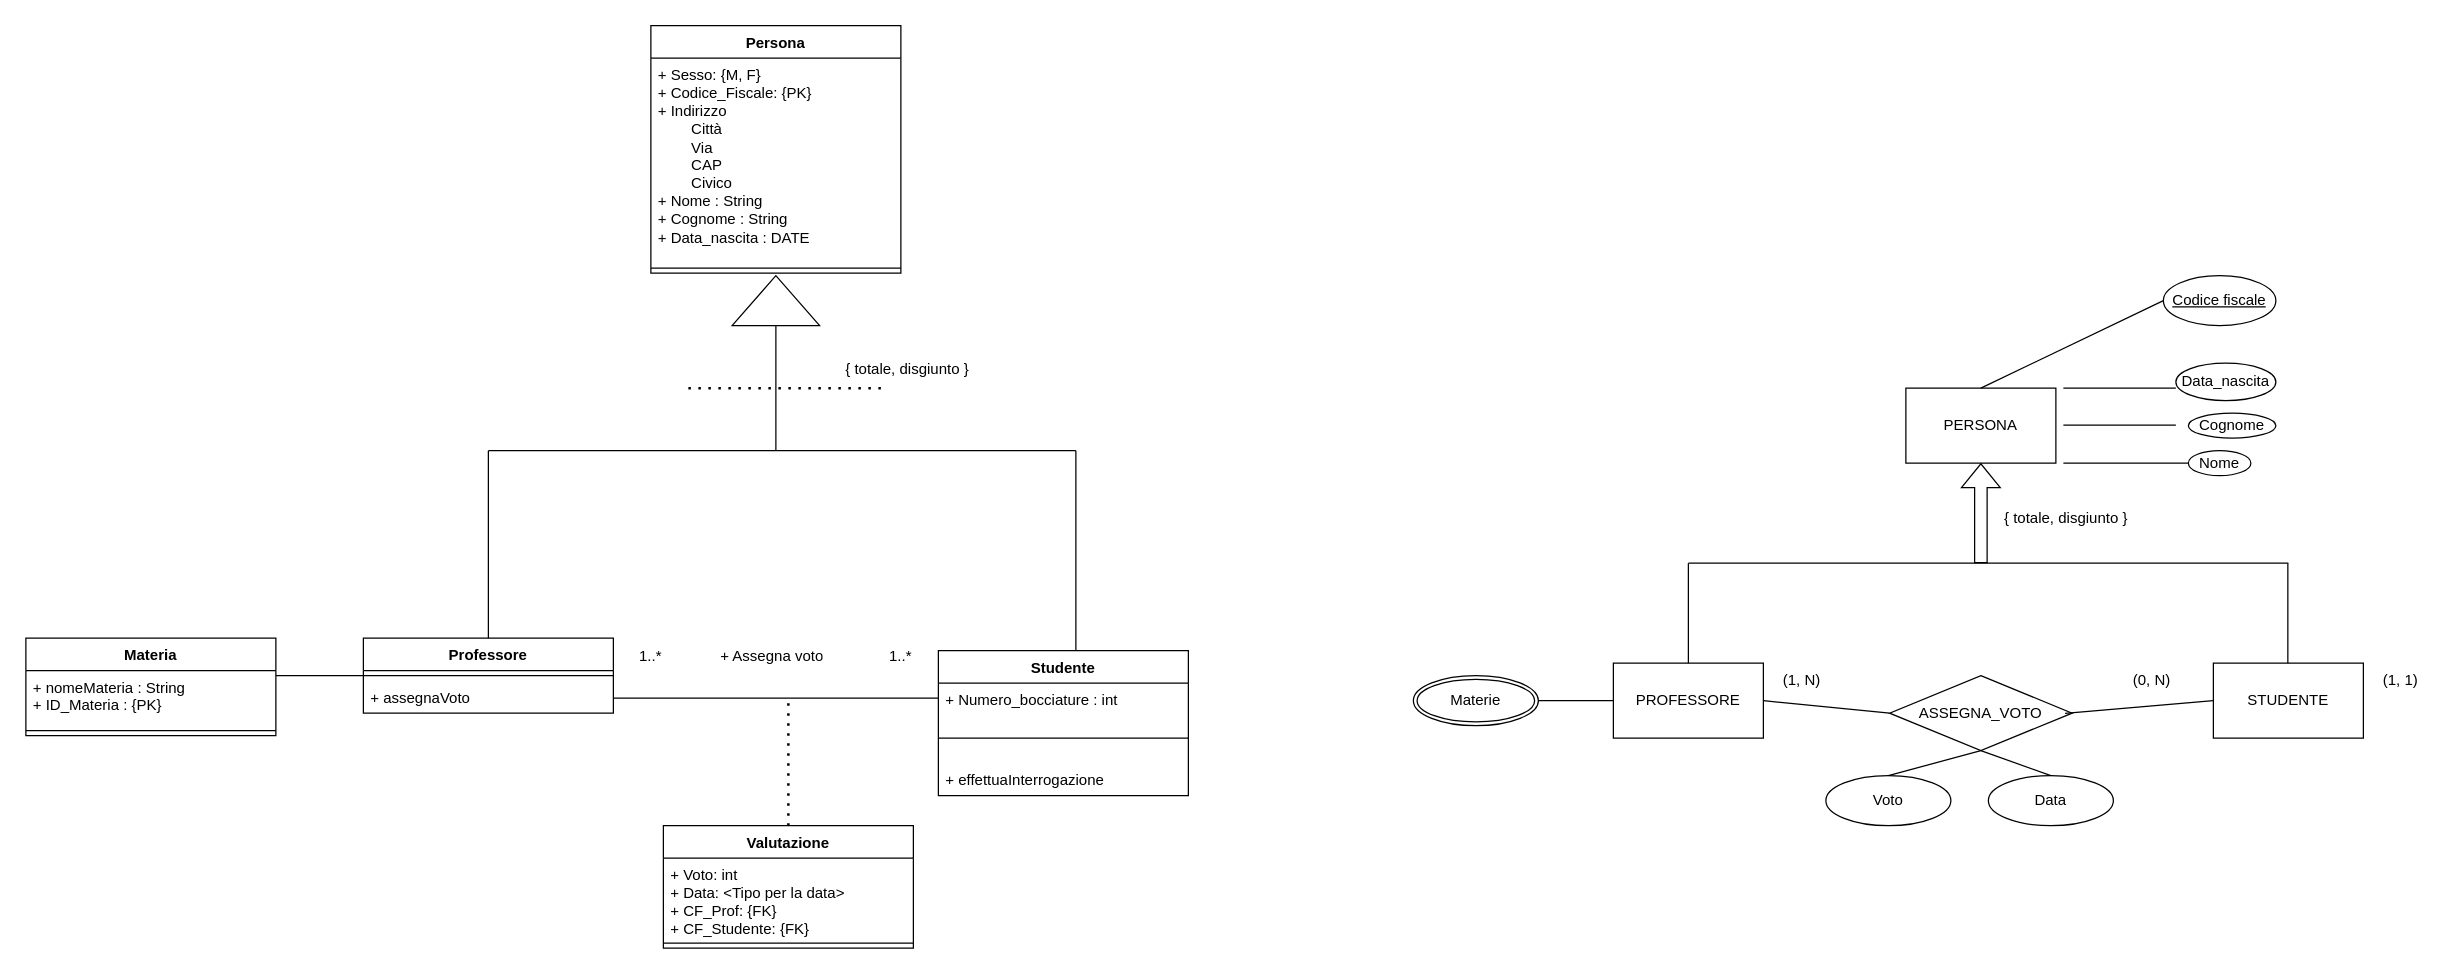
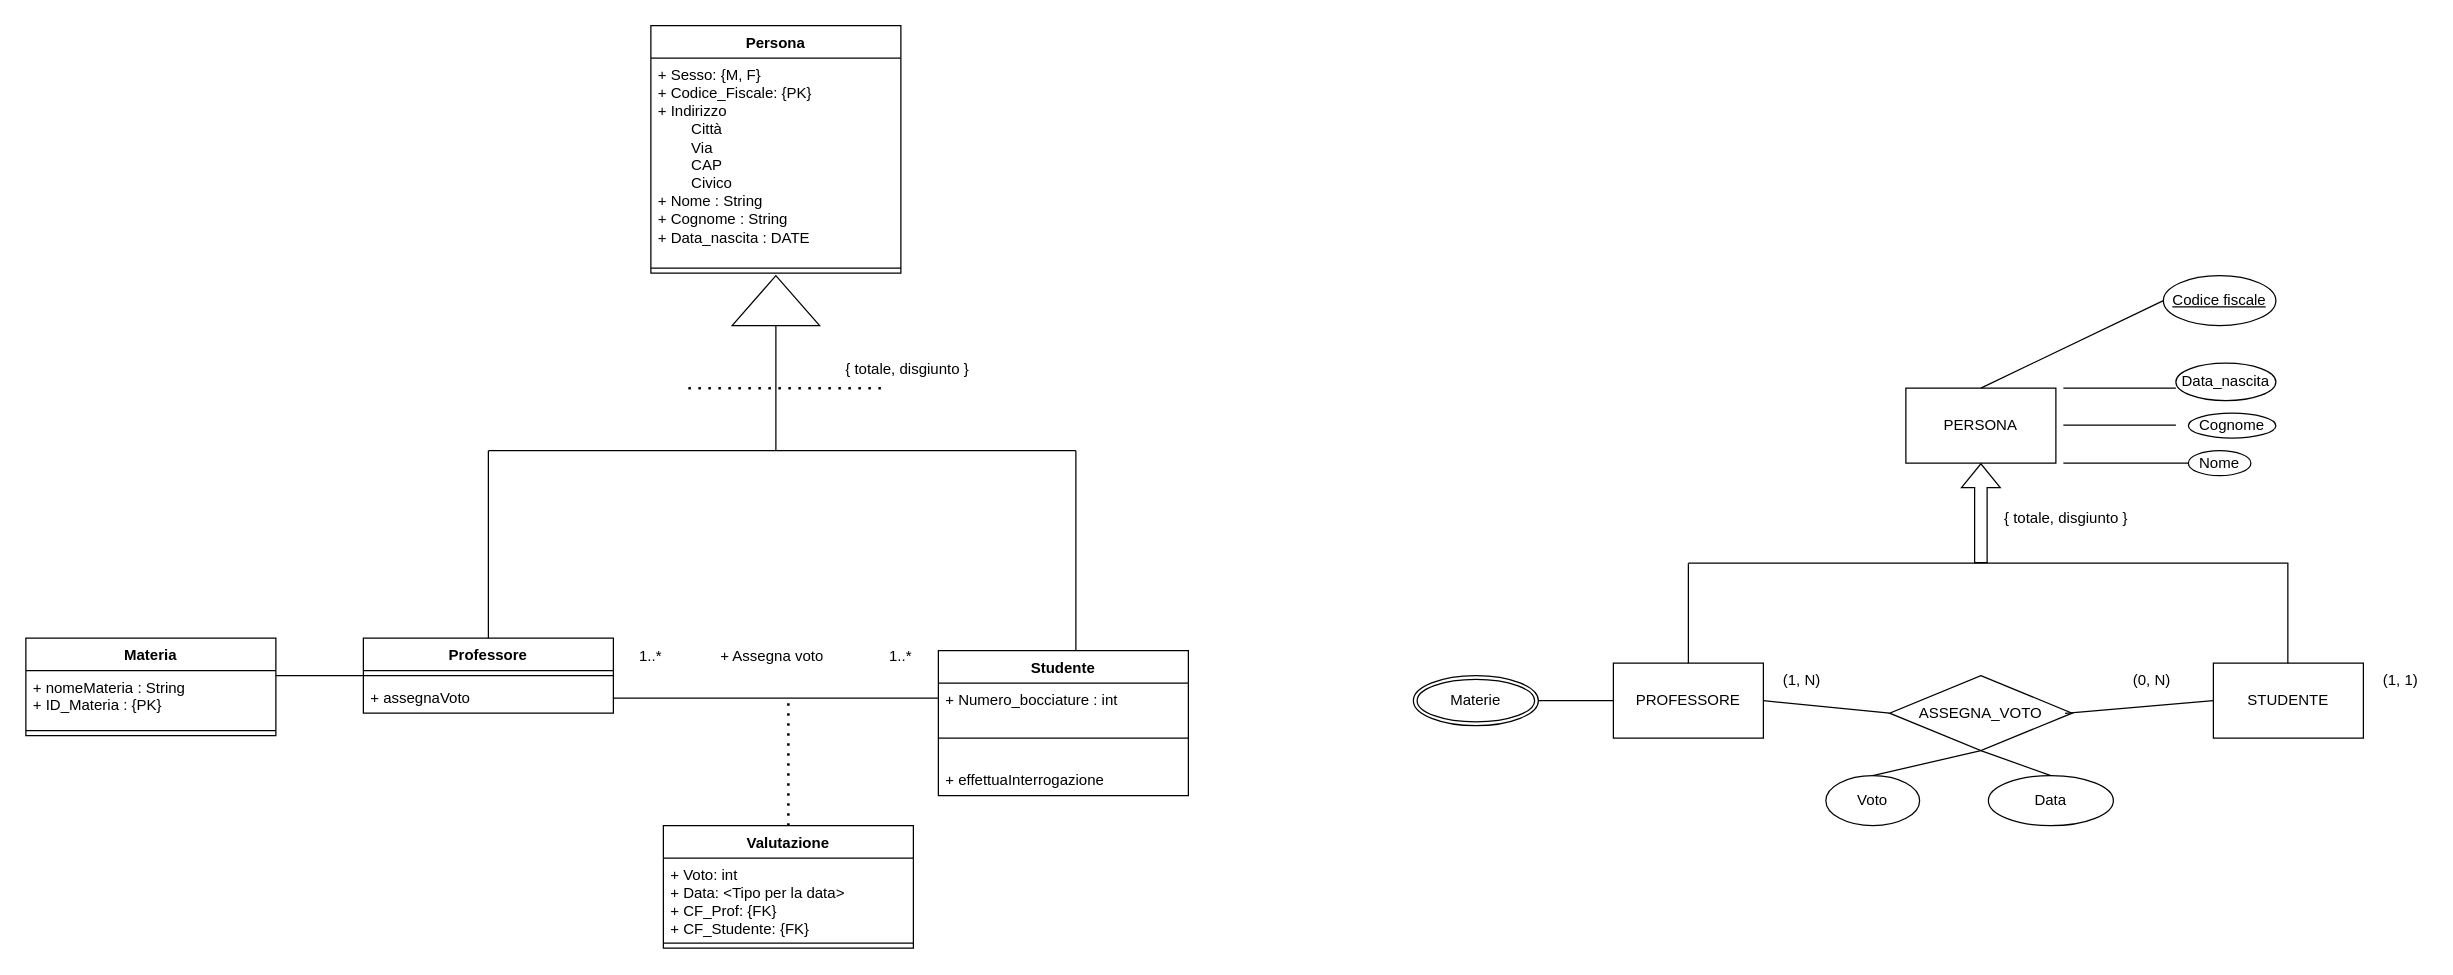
(1888, 801) -> (1873, 801)
